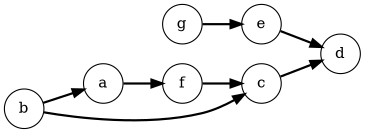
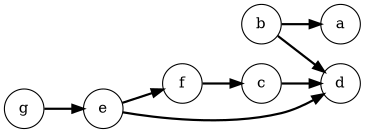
(137, 83) -> (137, 98)
(141, 120) -> (297, 50)
